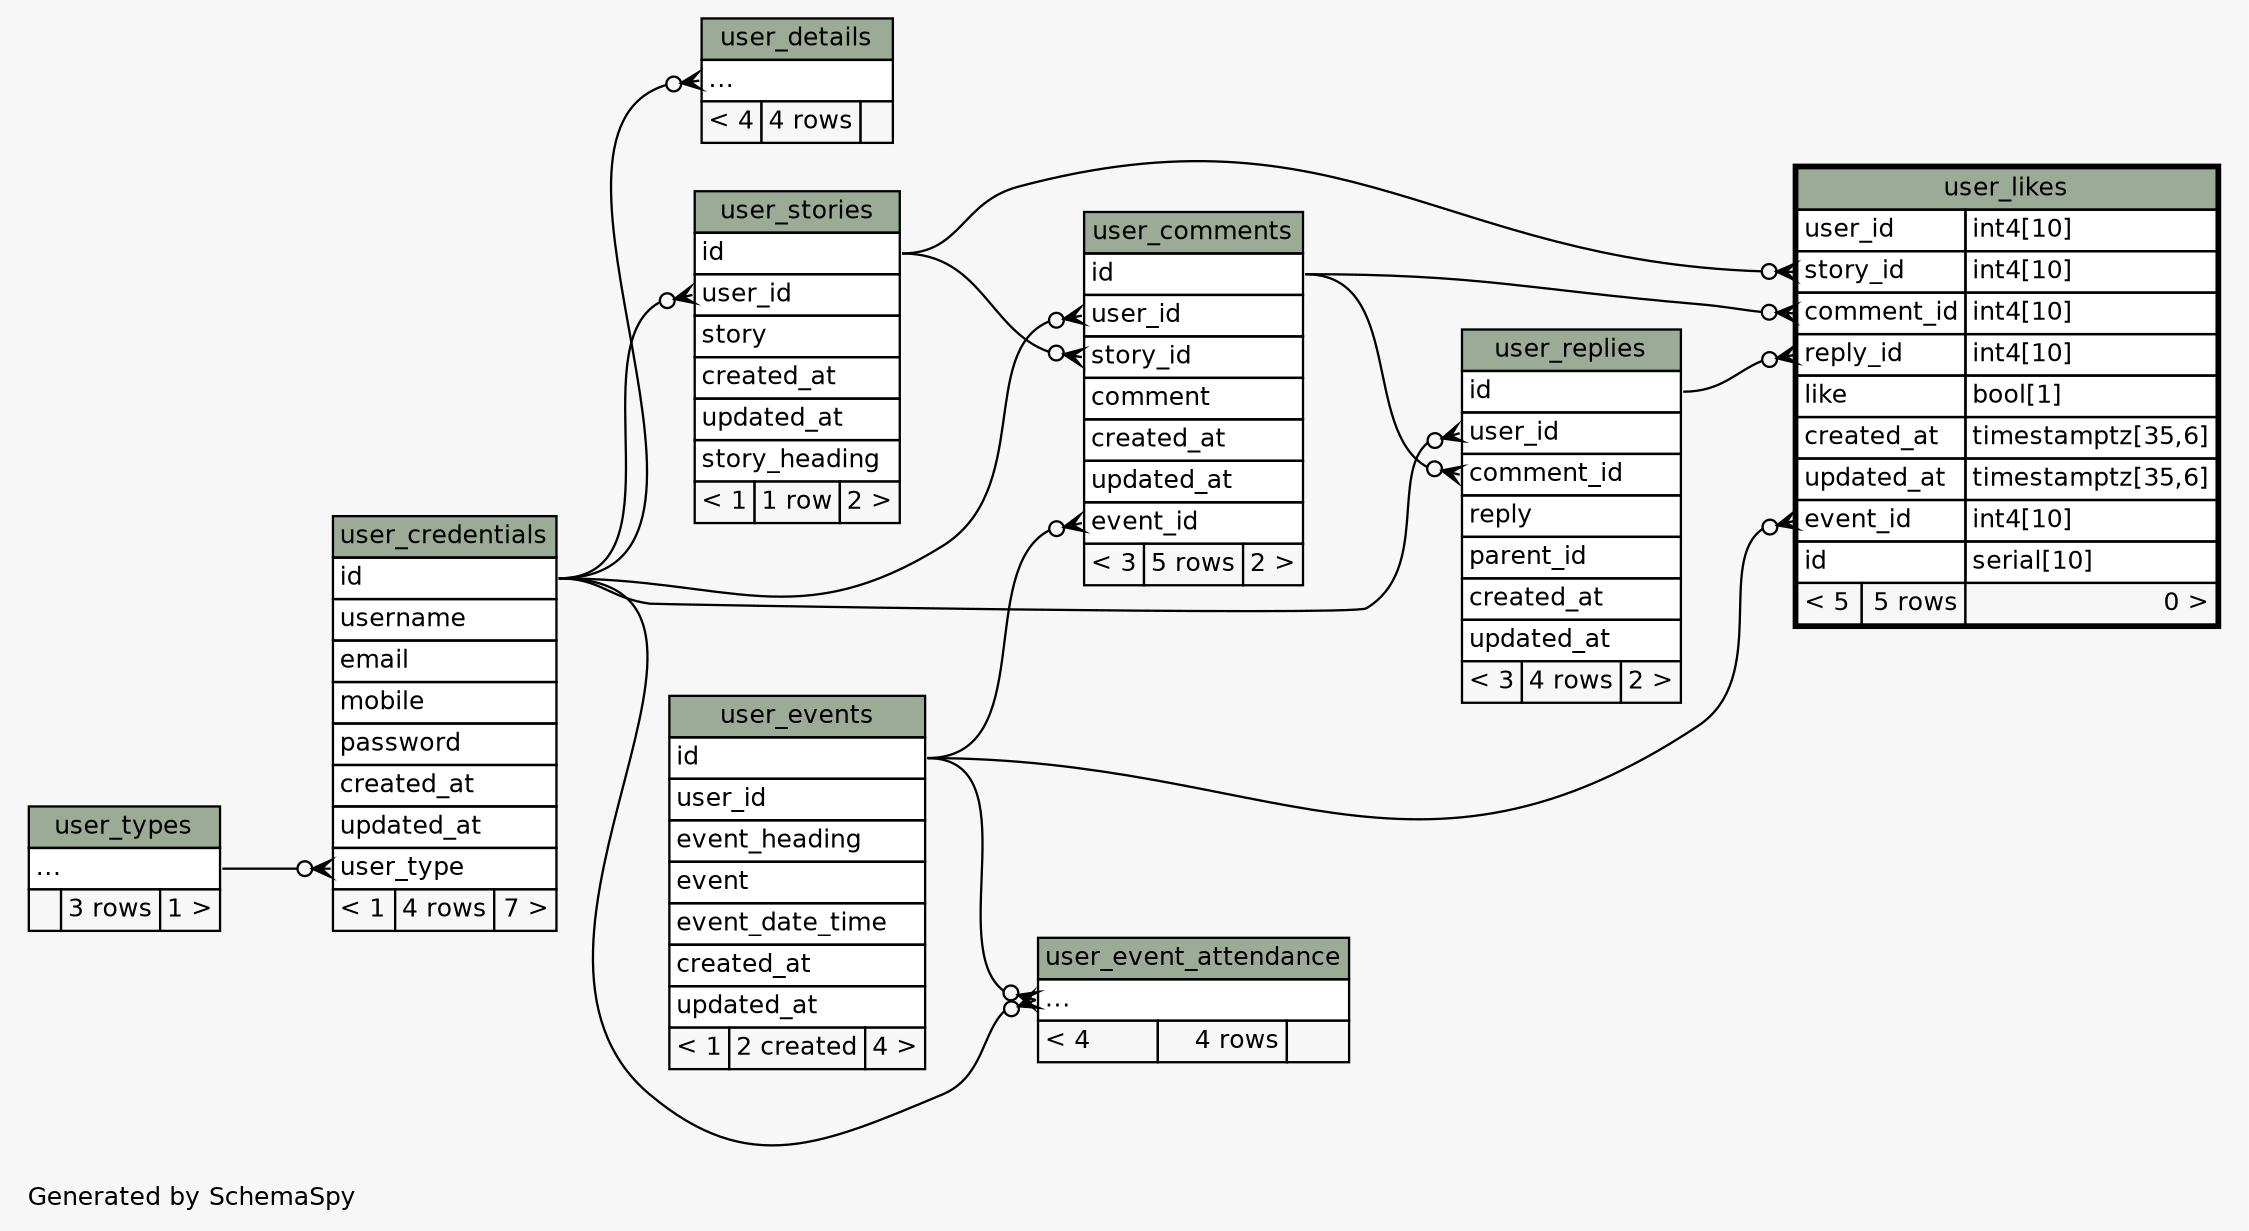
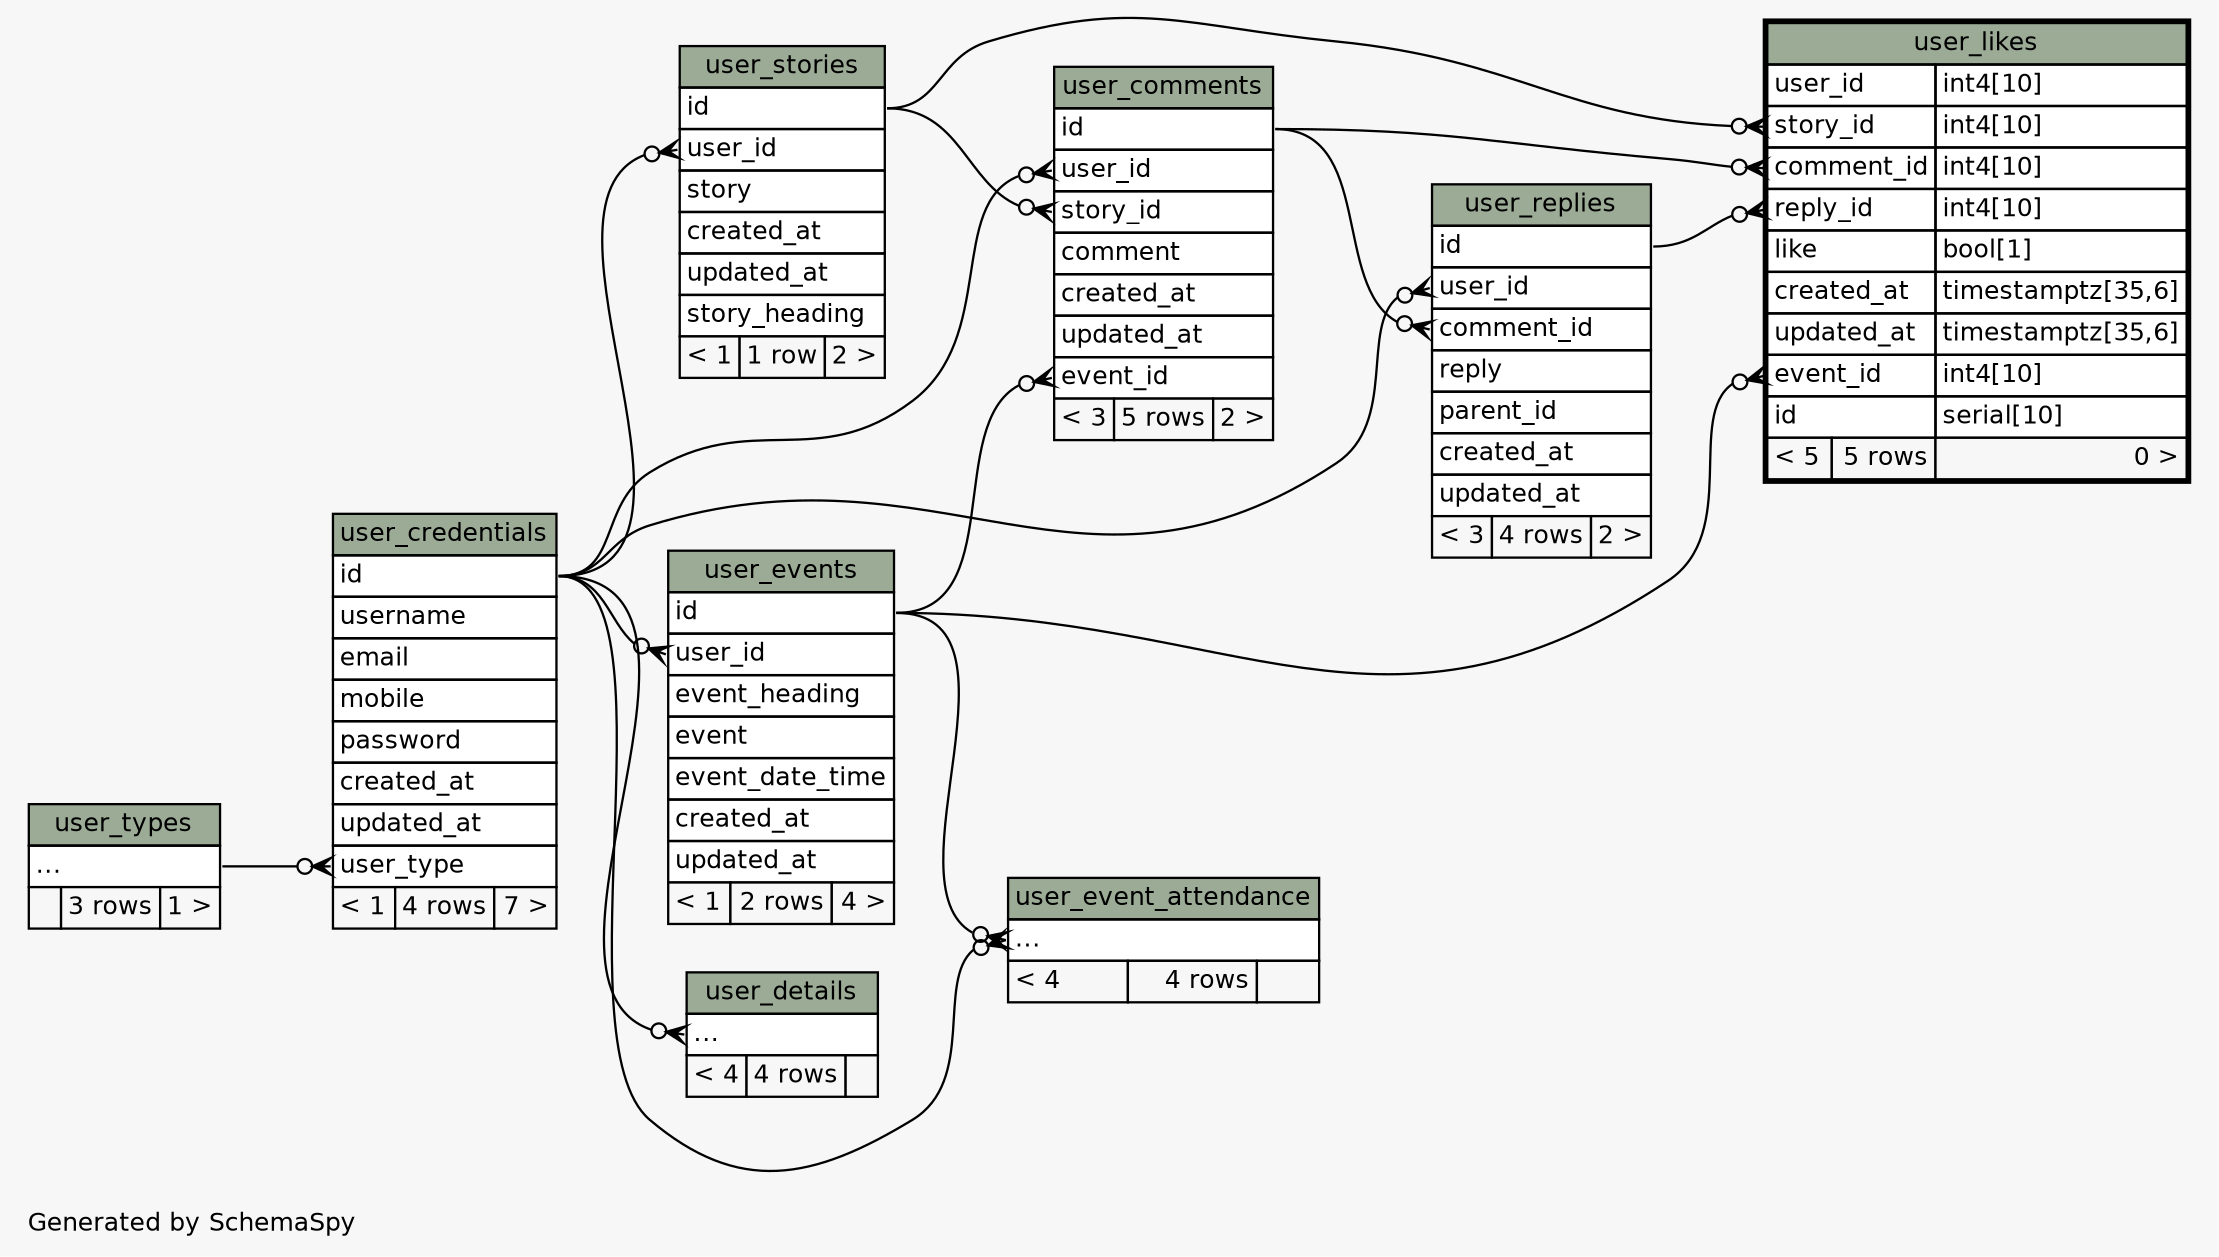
none -> (603, 601)
(797, 1047) -> (782, 902)
